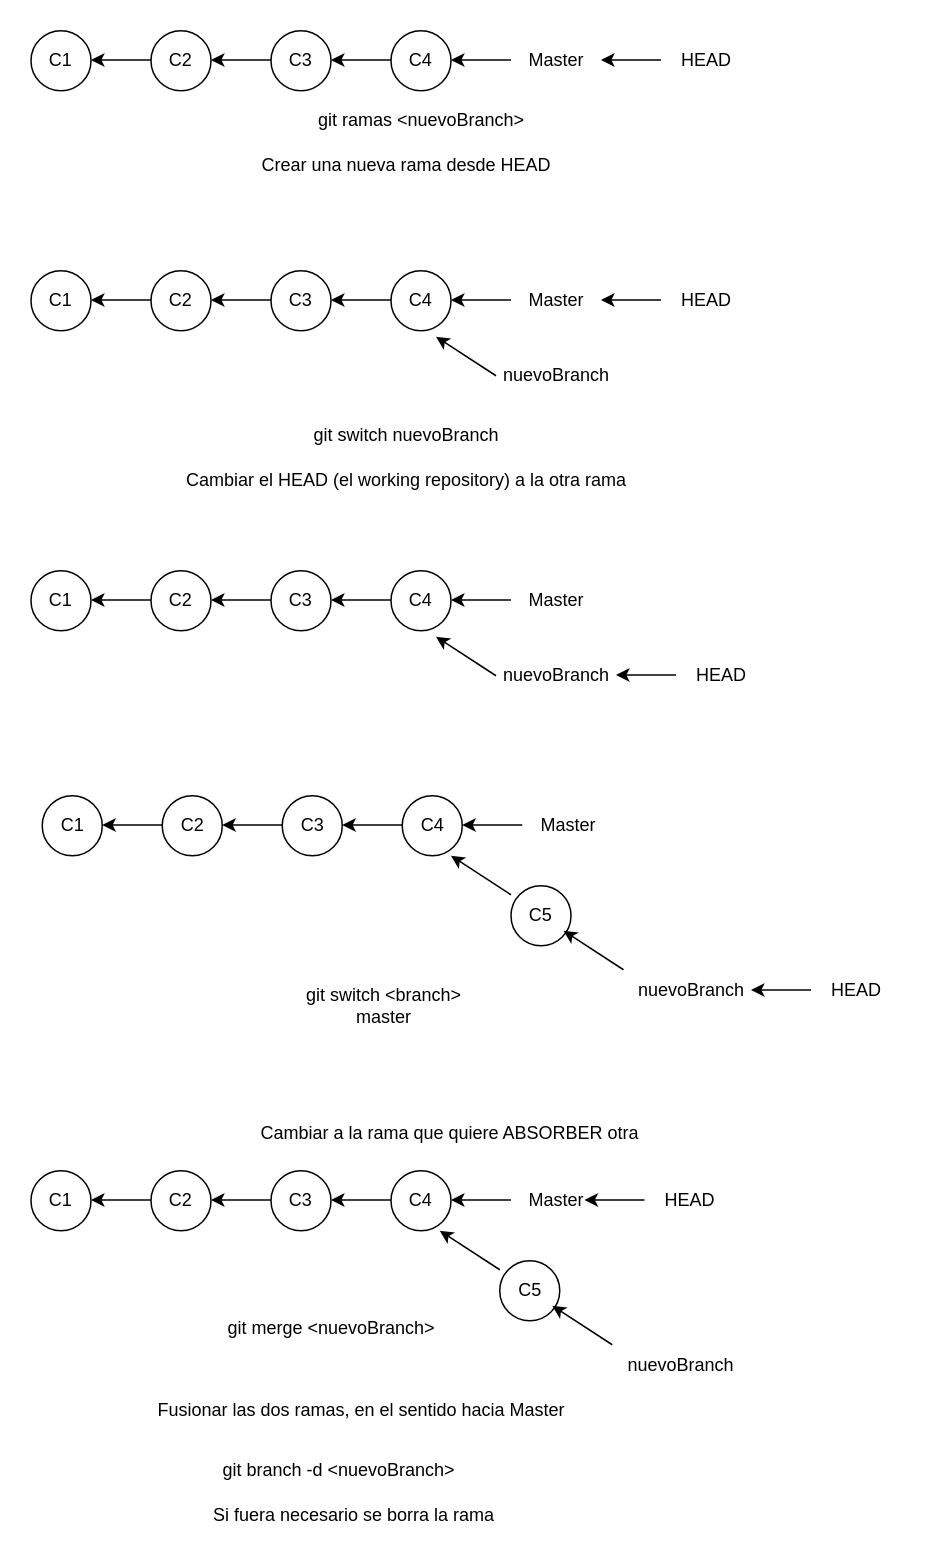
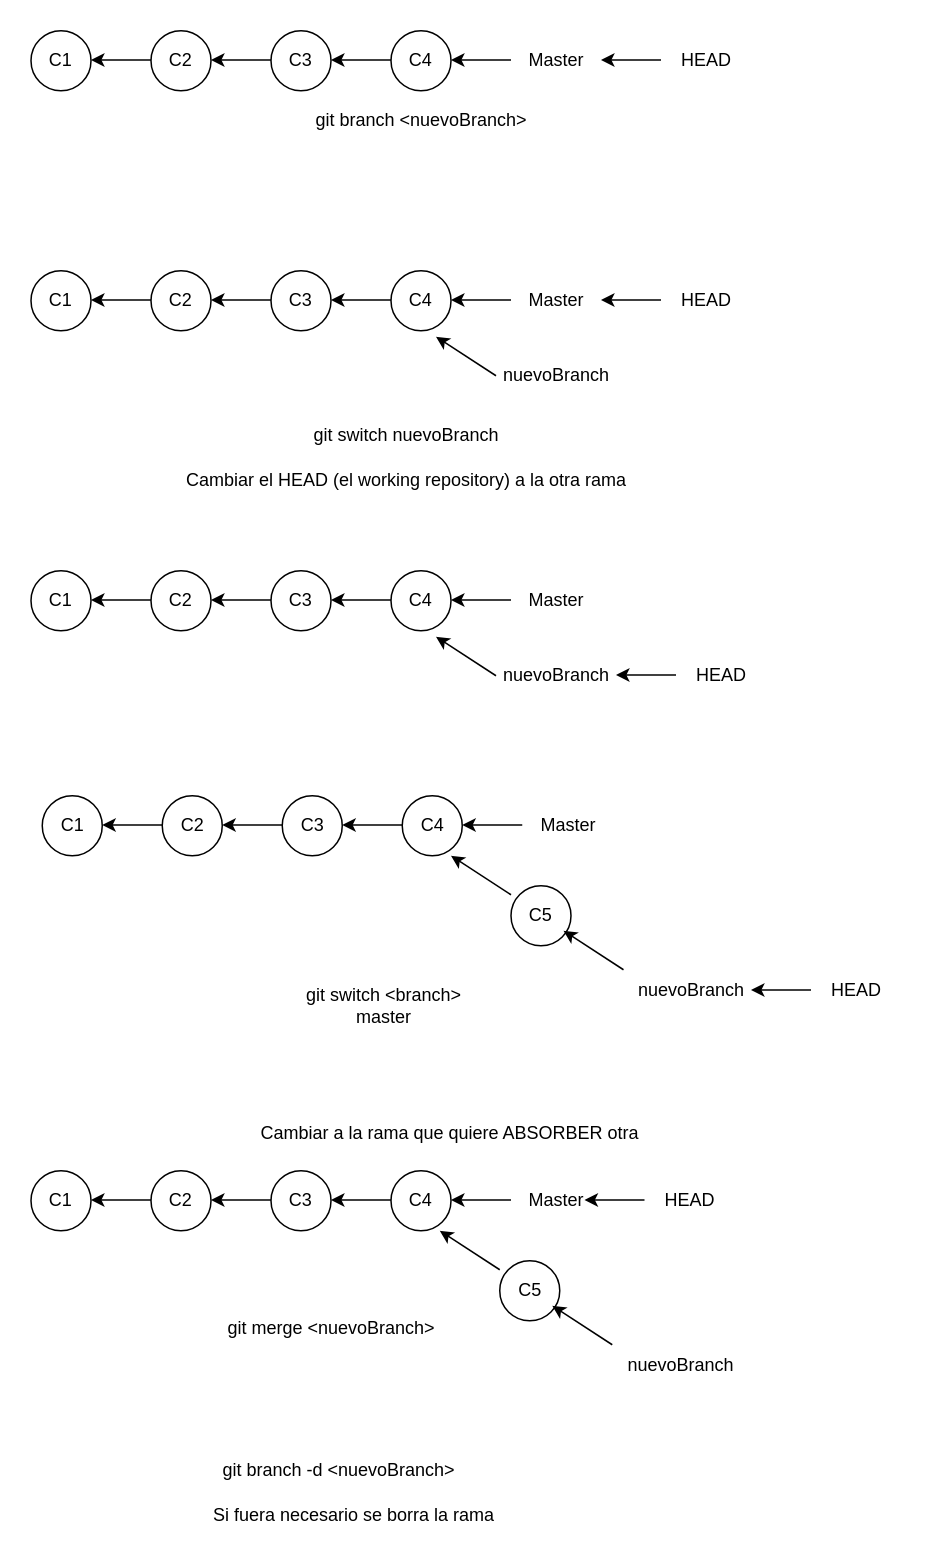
(422, 121) -> (422, 121)
(406, 166) -> none
(361, 1411) -> none
